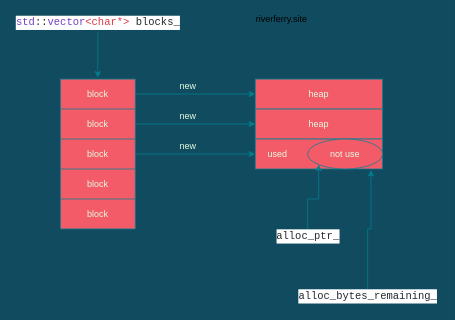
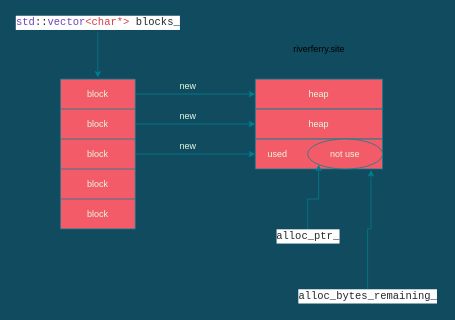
(282, 19) -> (319, 49)
